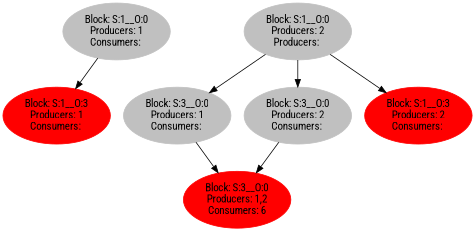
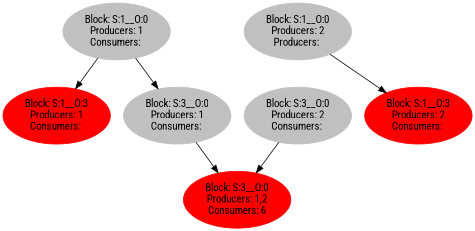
(298, 70) -> none
(241, 71) -> (145, 70)
